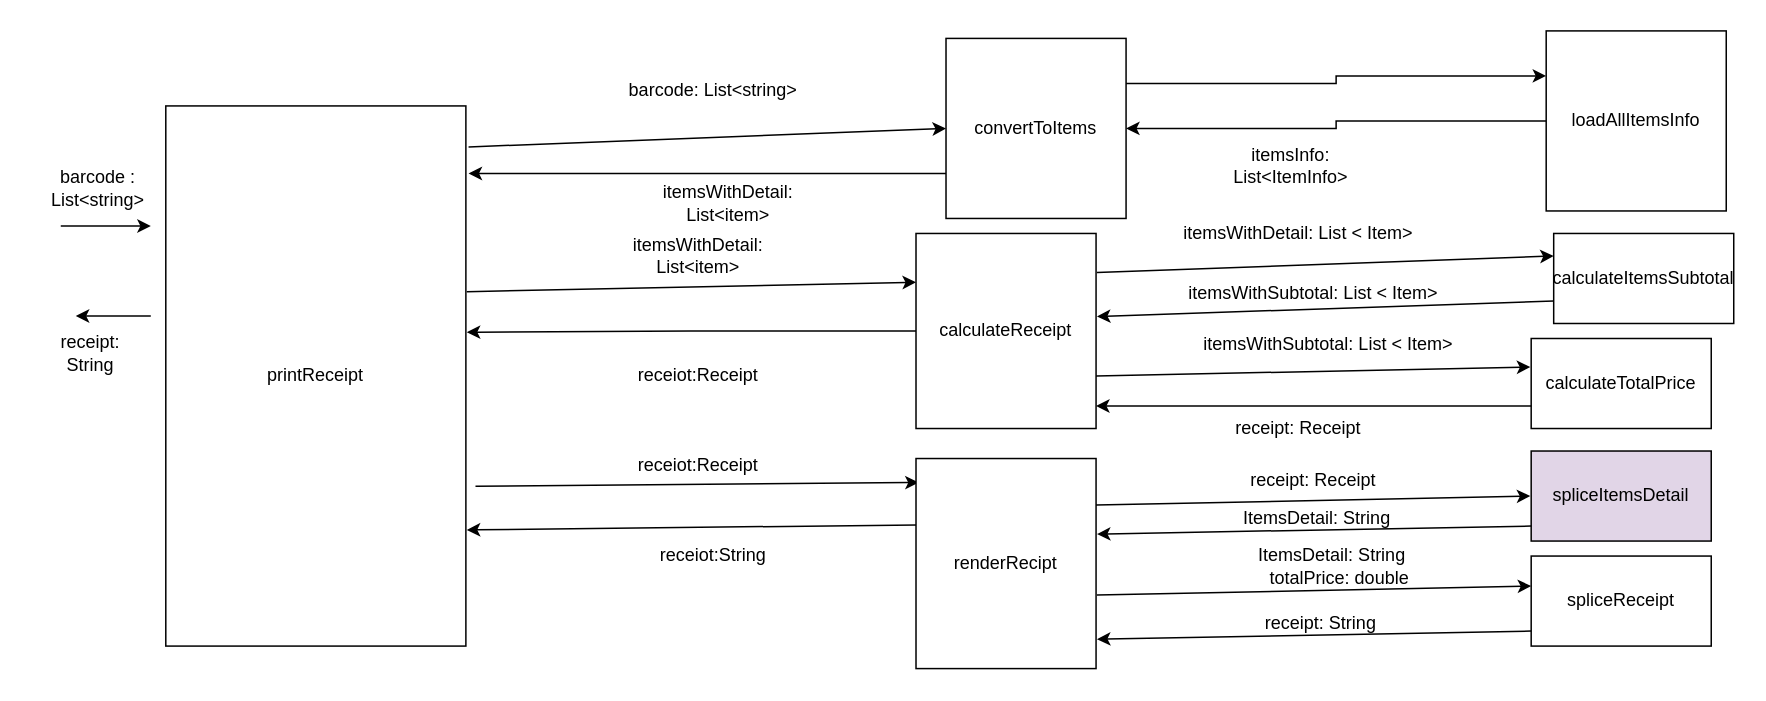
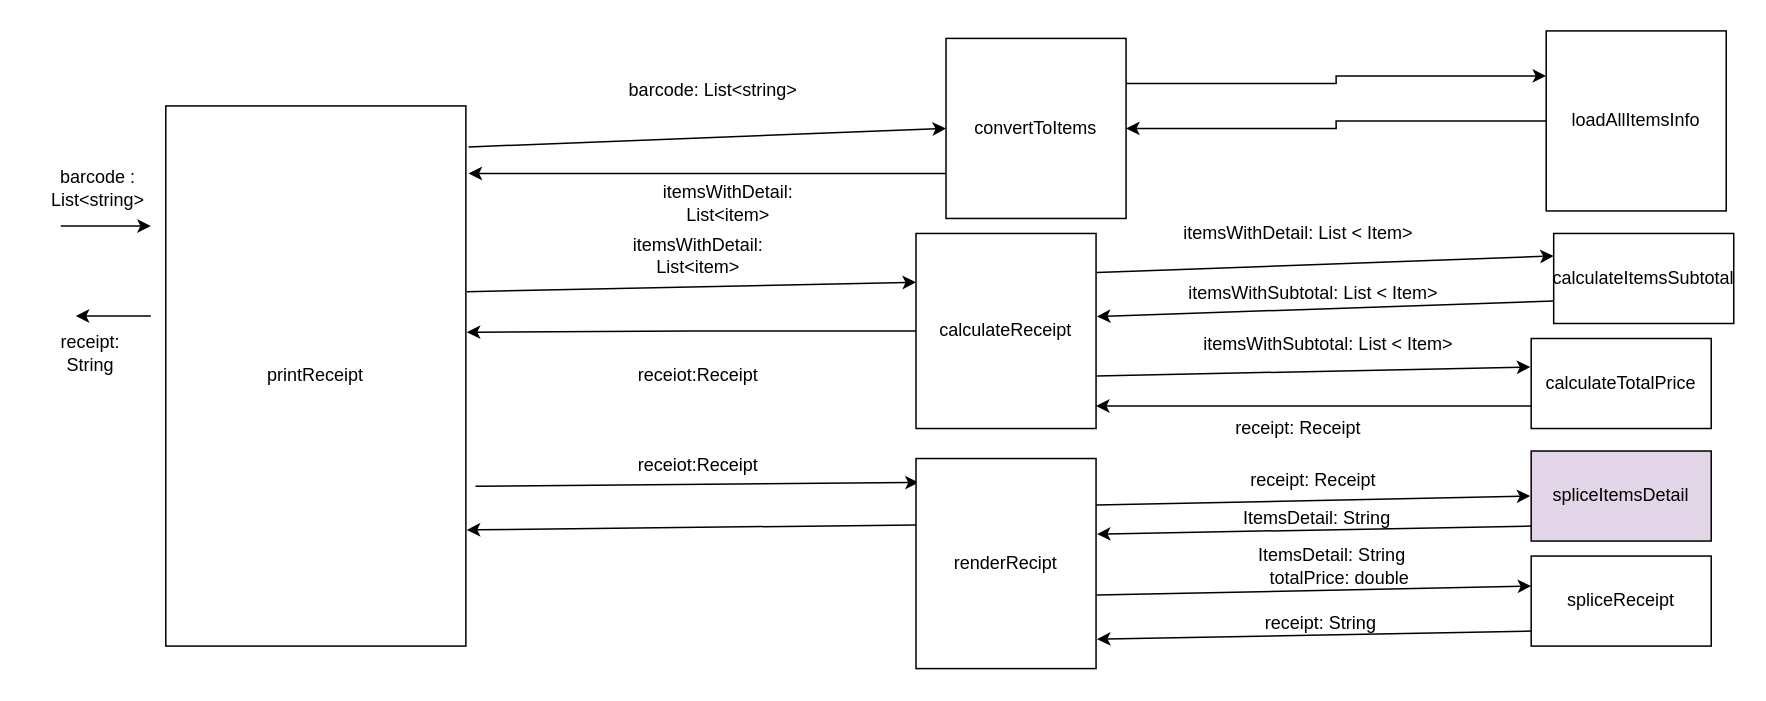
(1291, 166) -> none
(713, 556) -> none
